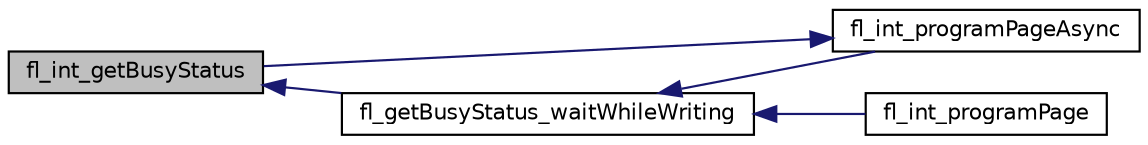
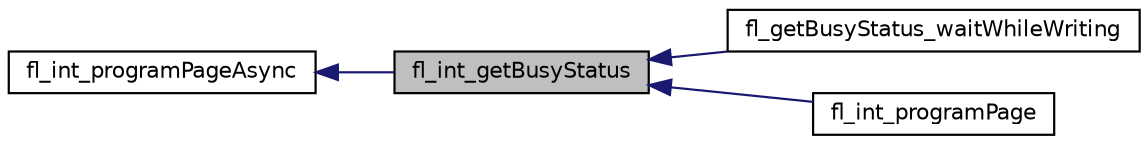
(778, 70) -> none
(821, 114) -> (742, 95)
